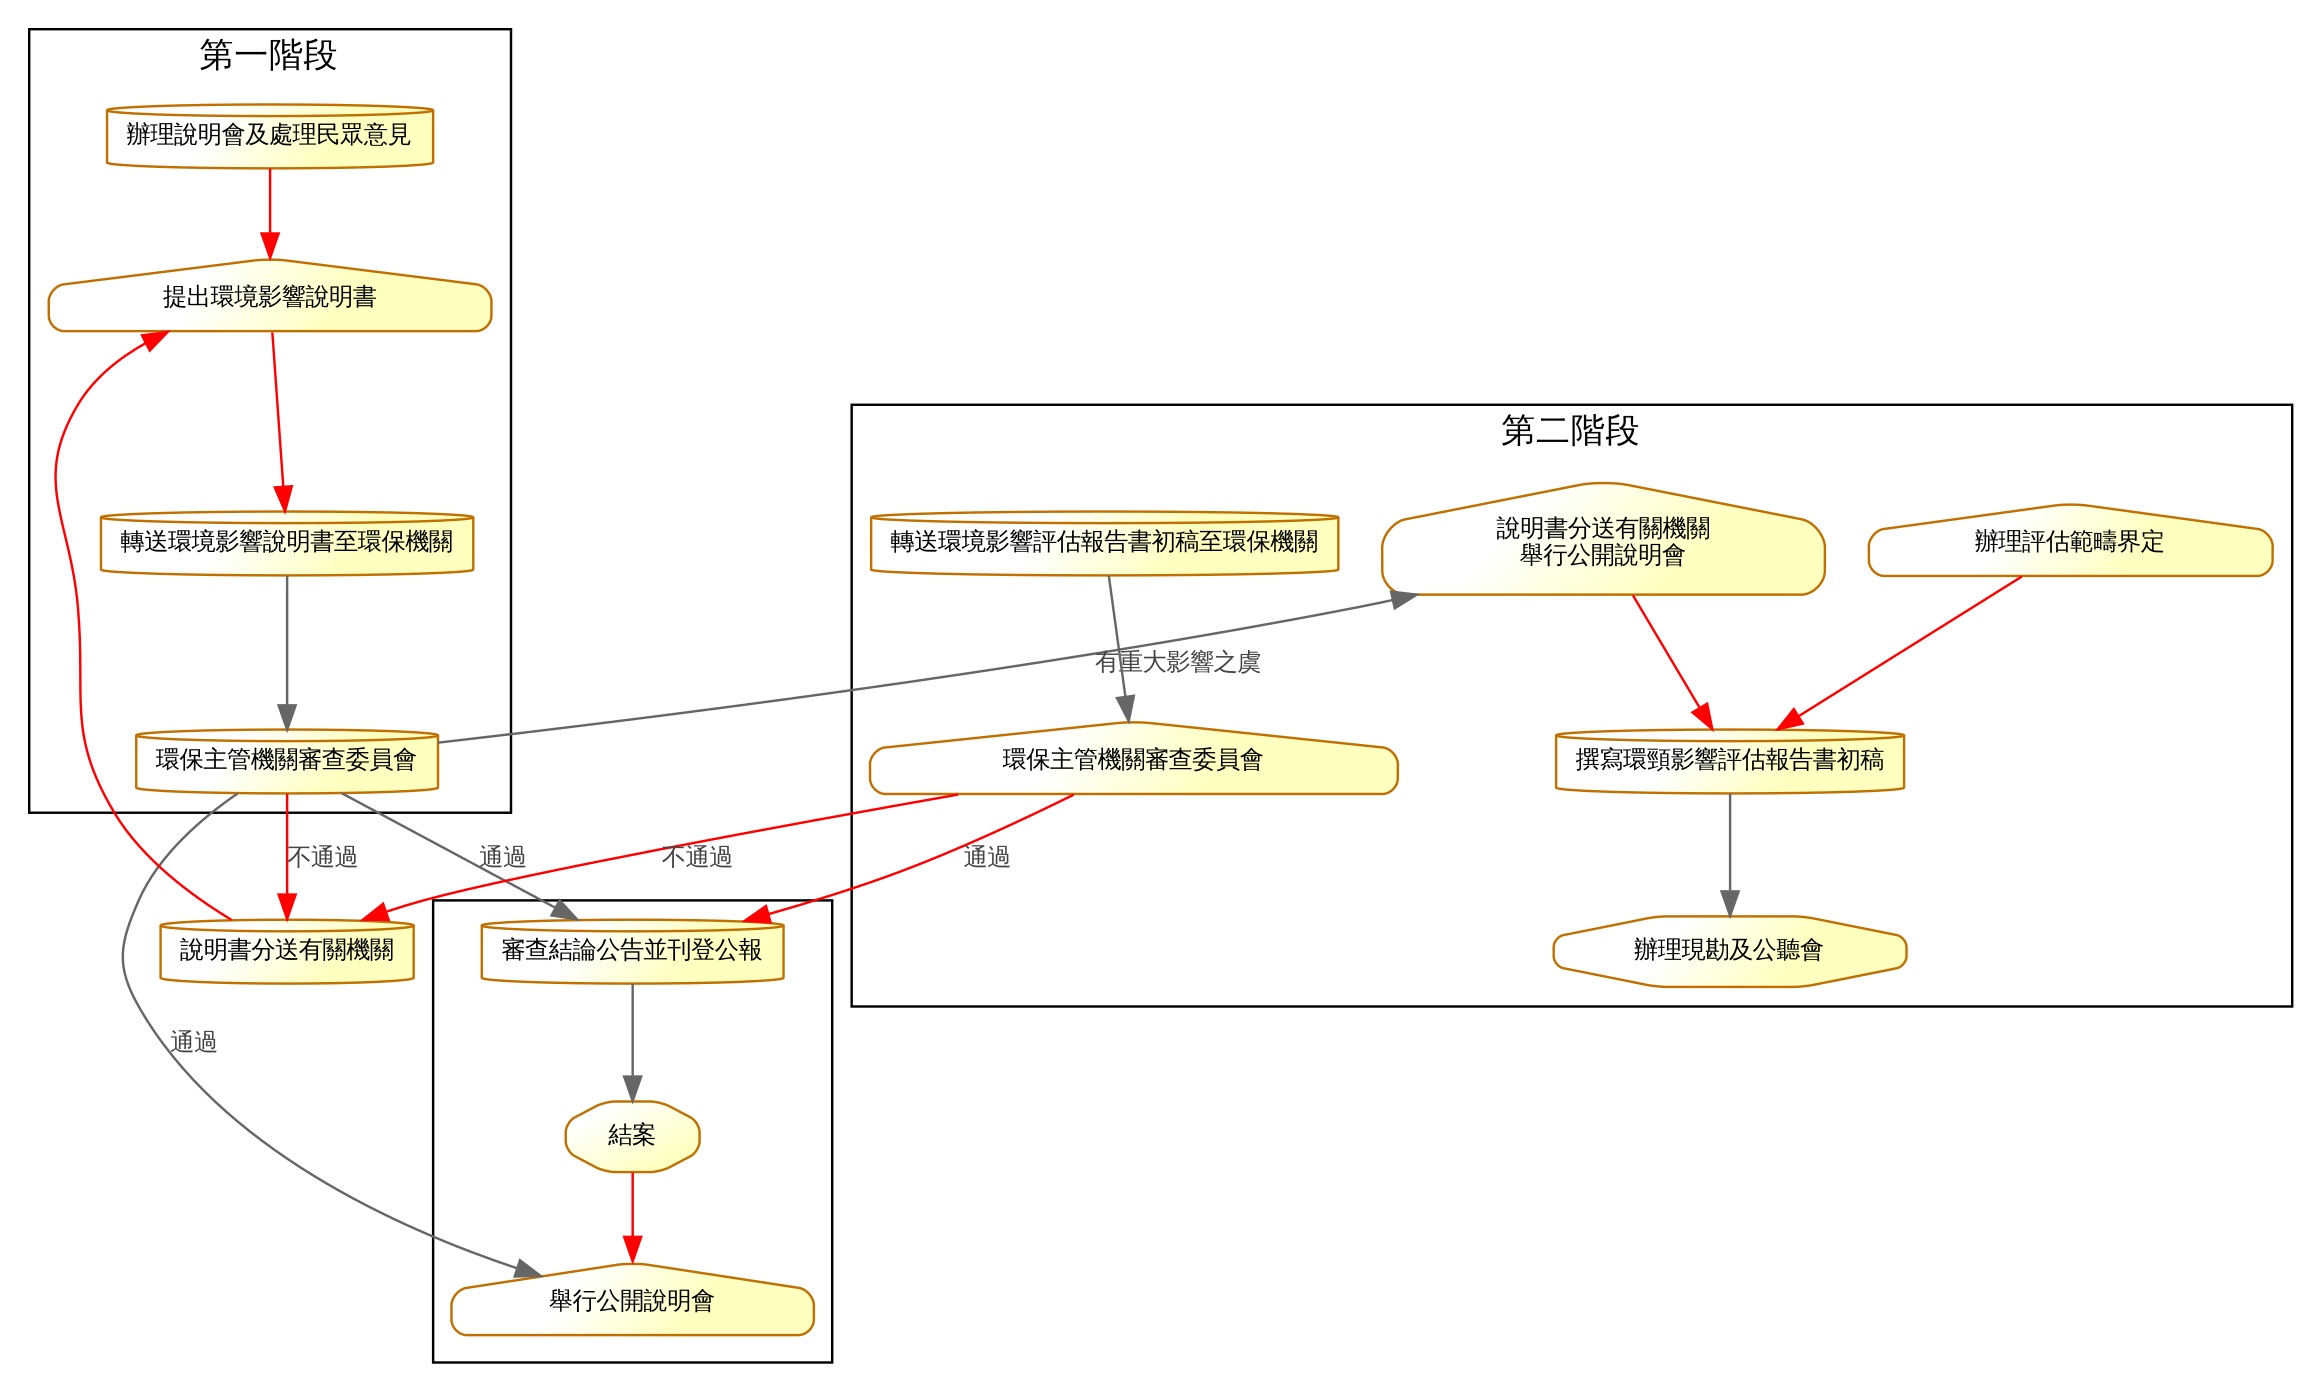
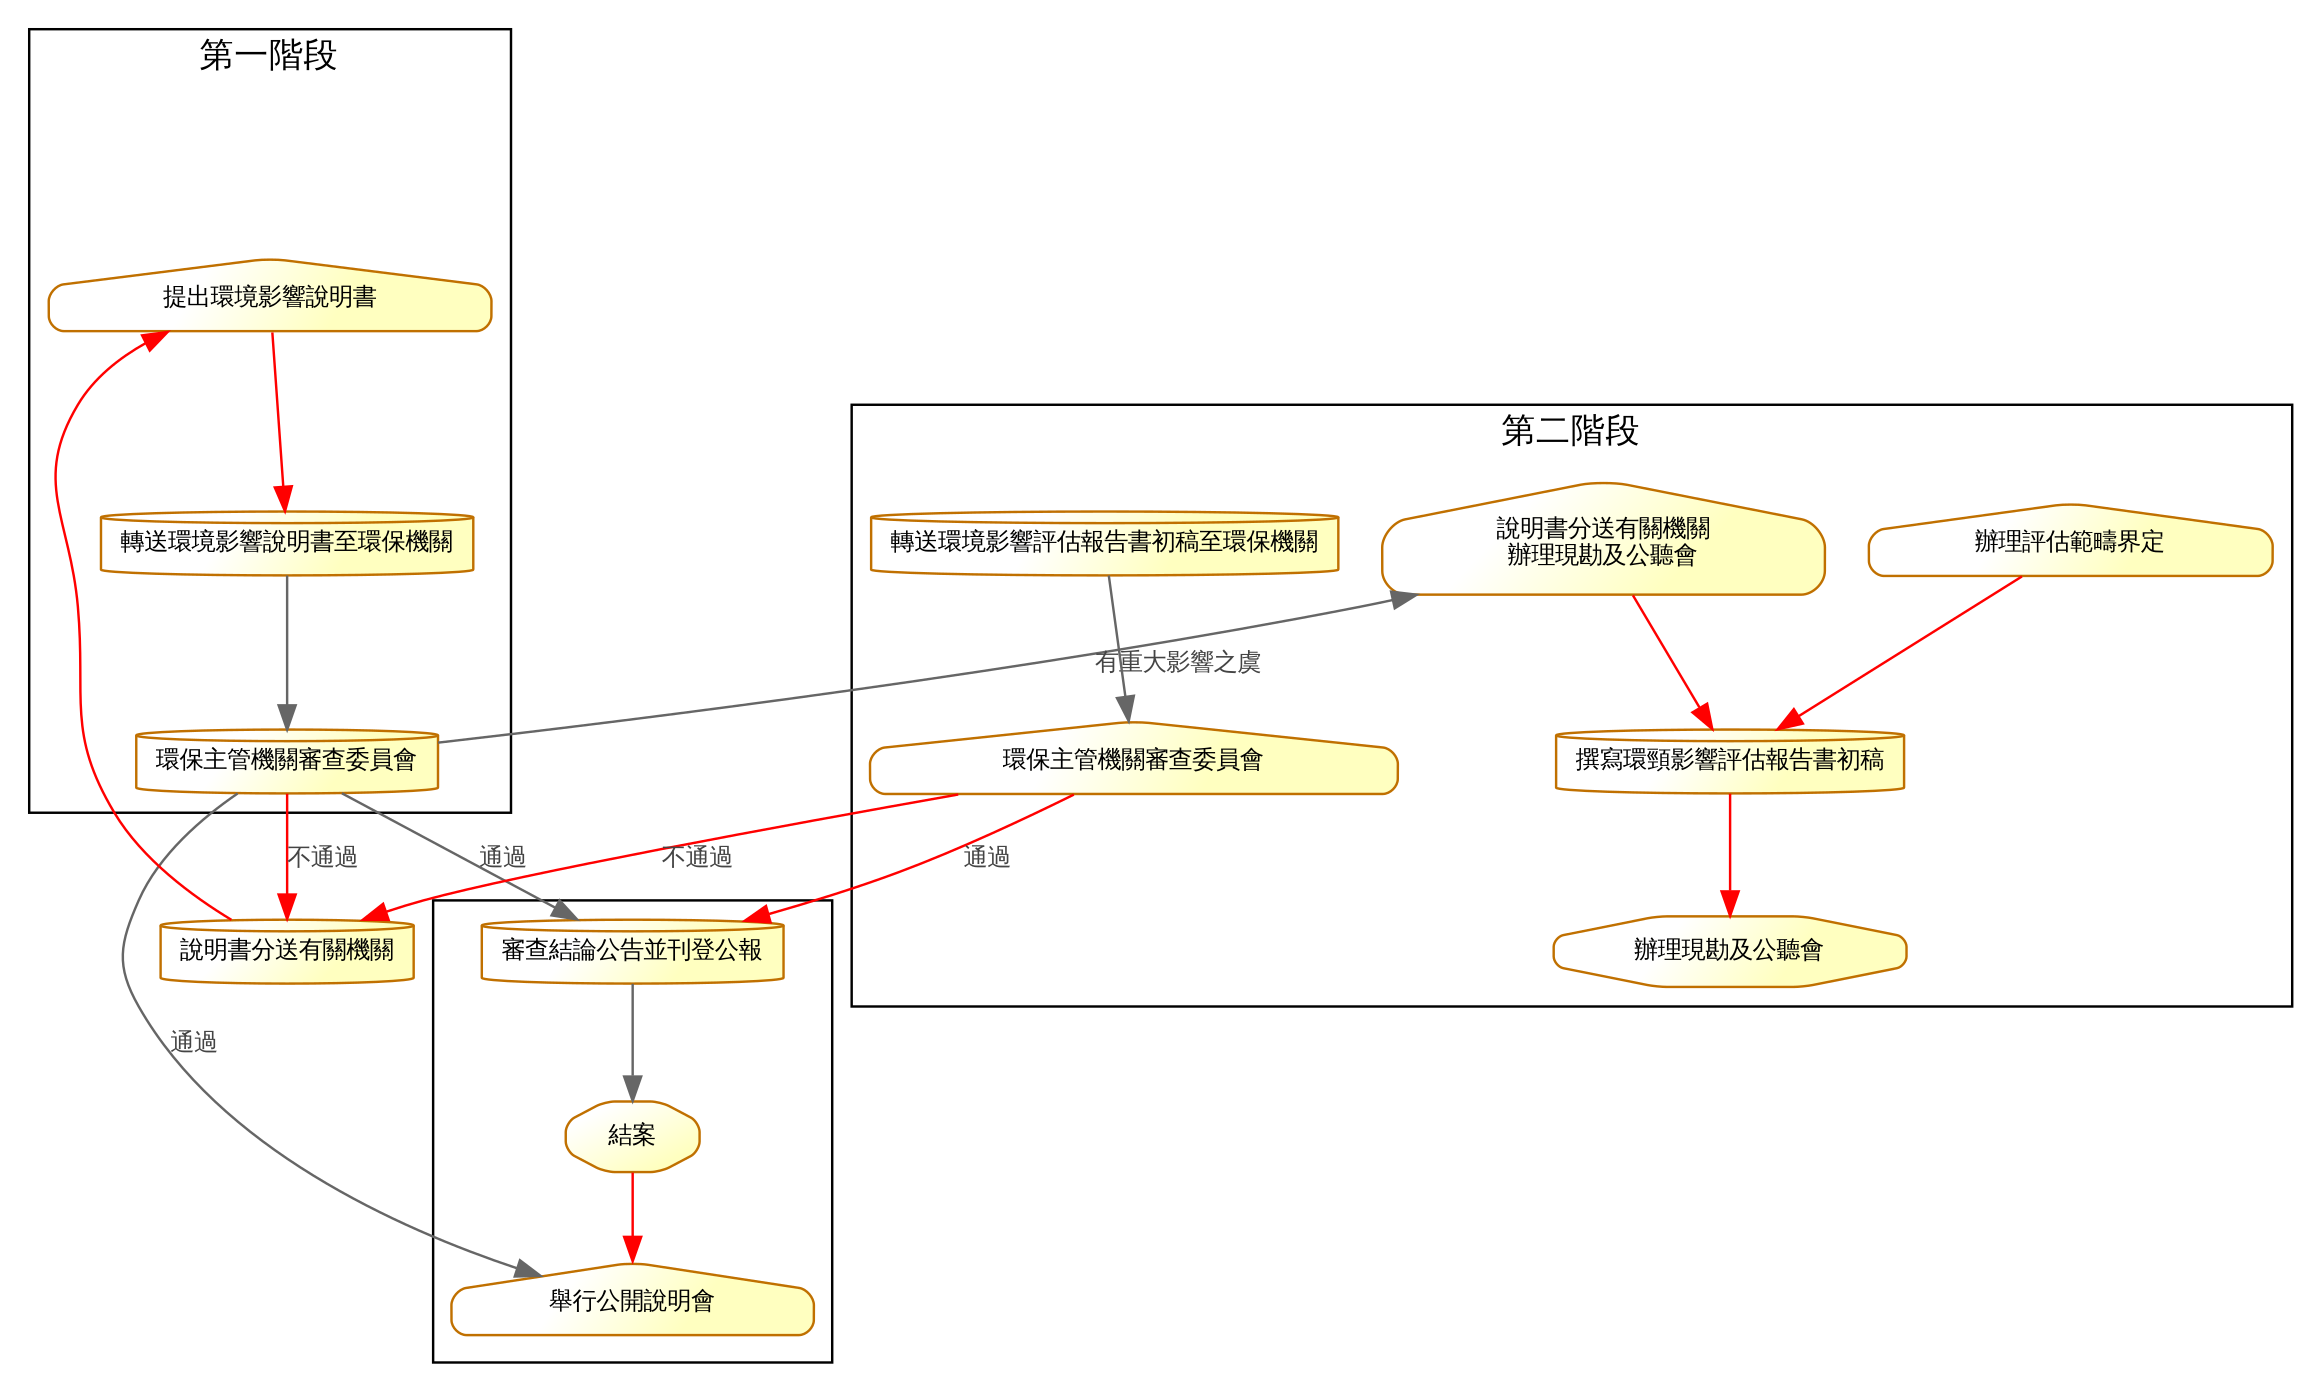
(270, 136) -> none
(1604, 543) -> (1604, 543)
(1730, 842) -> (1730, 842)
